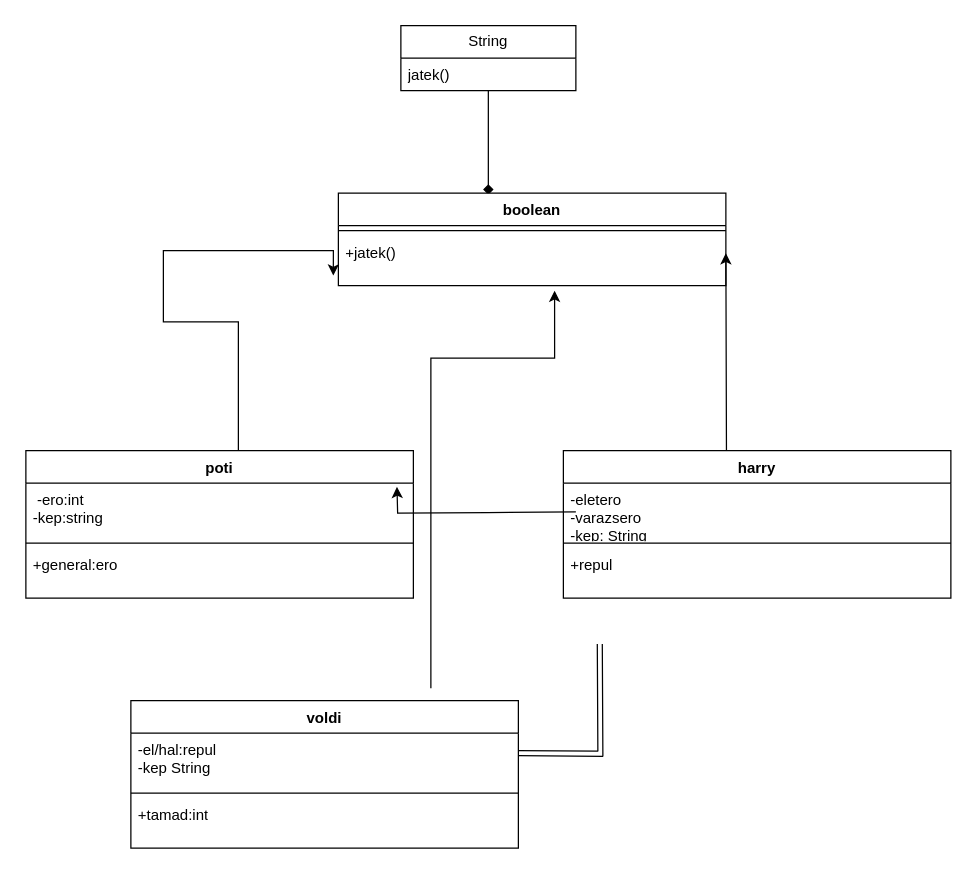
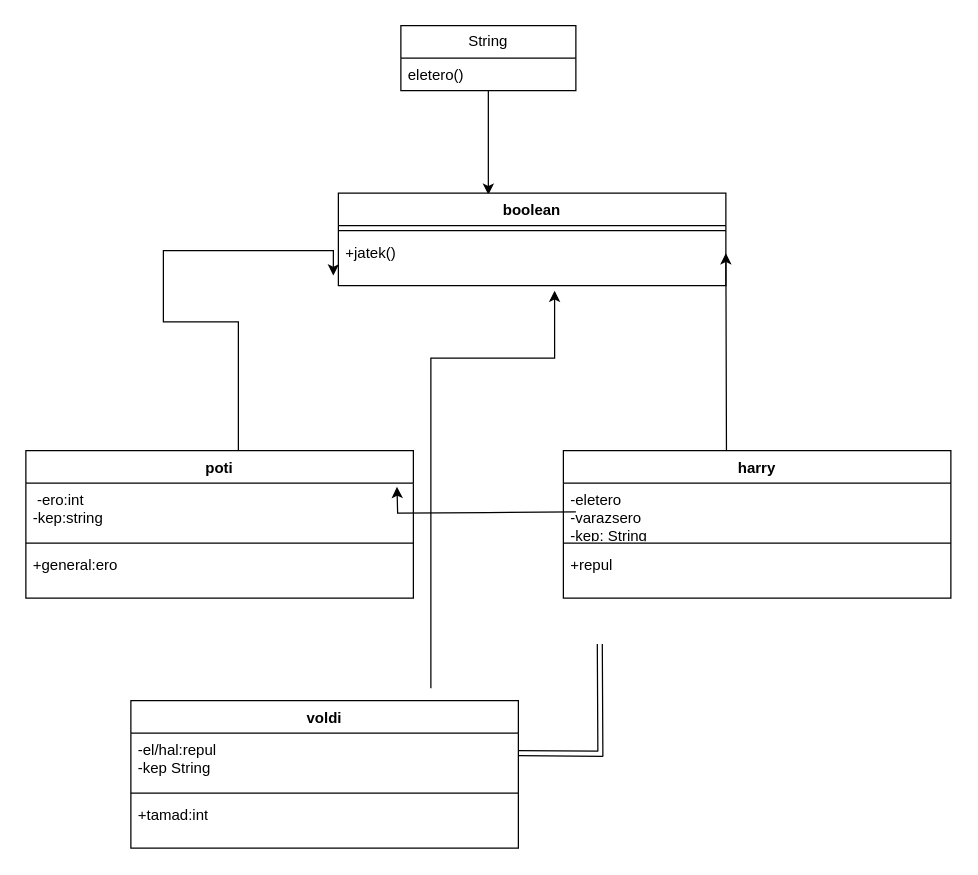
(438, 76) -> (444, 76)
(488, 184) -> (488, 185)
